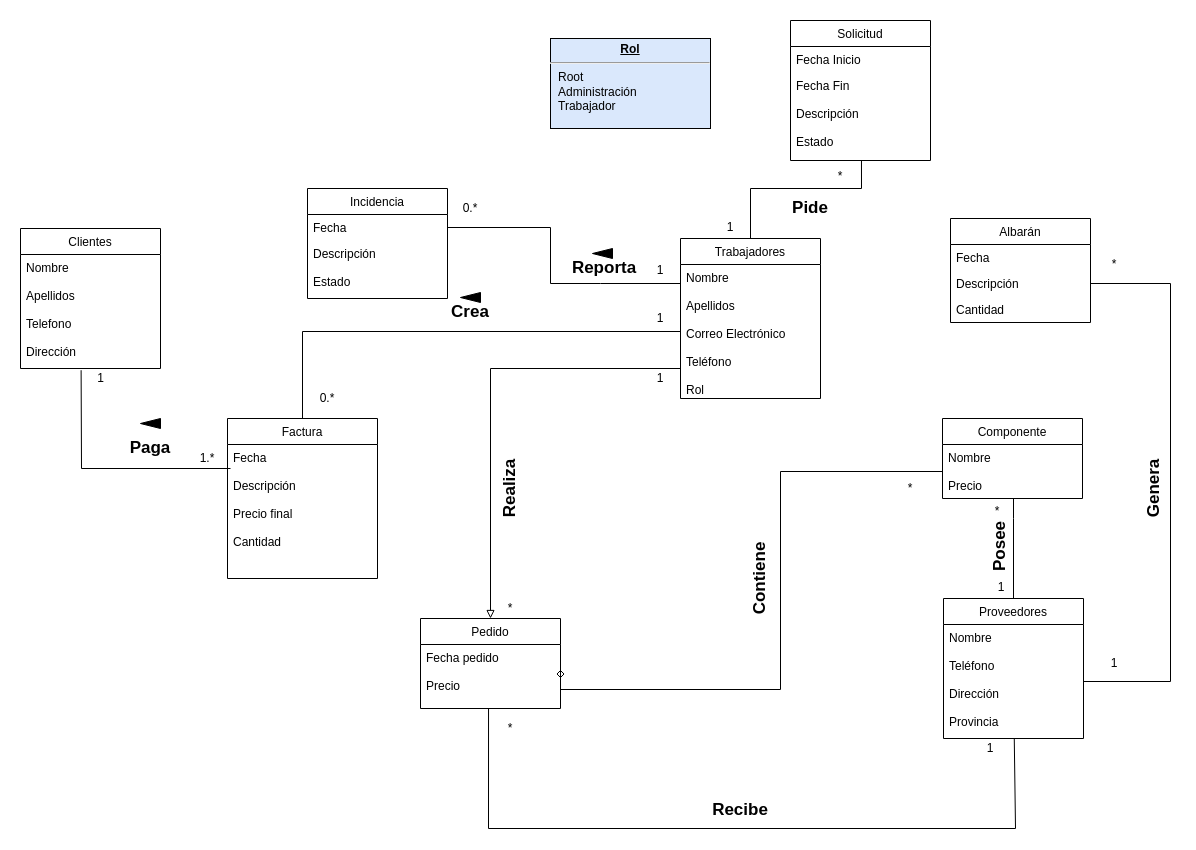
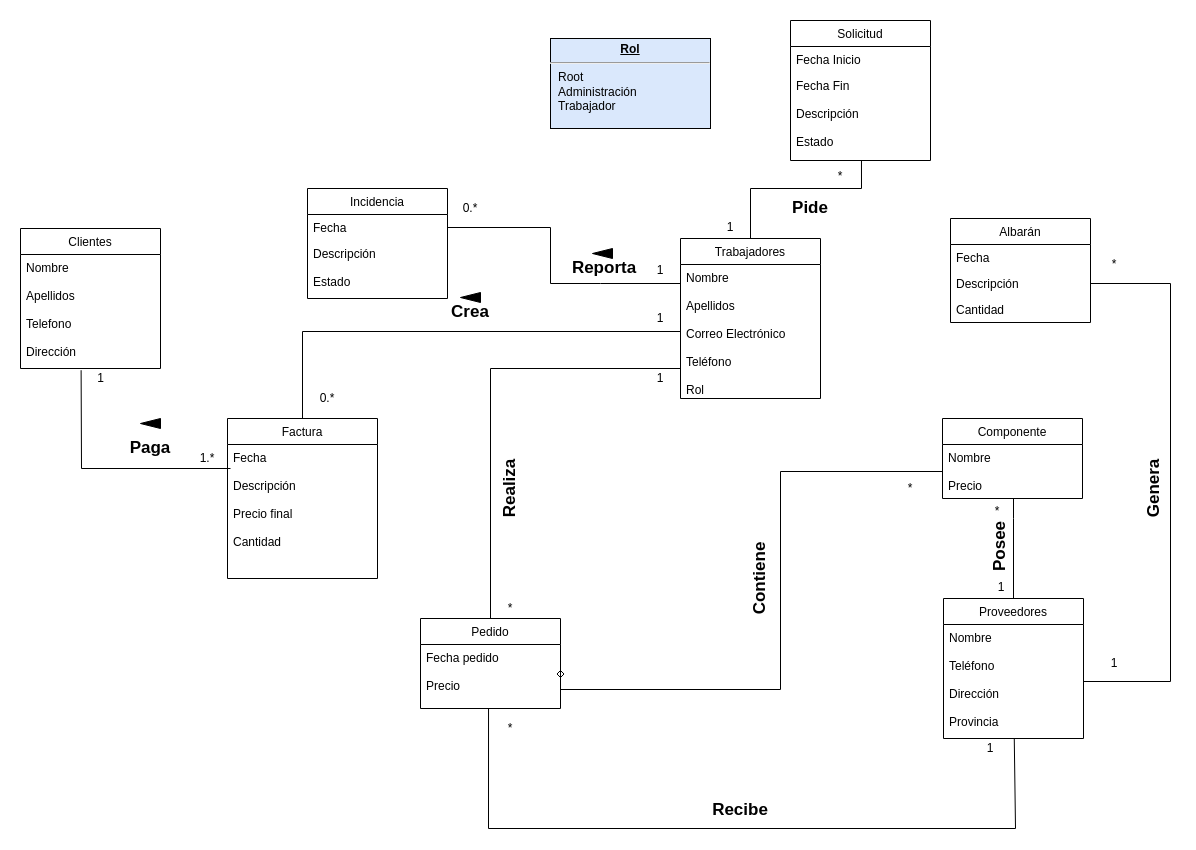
(491, 609) -> (491, 612)
